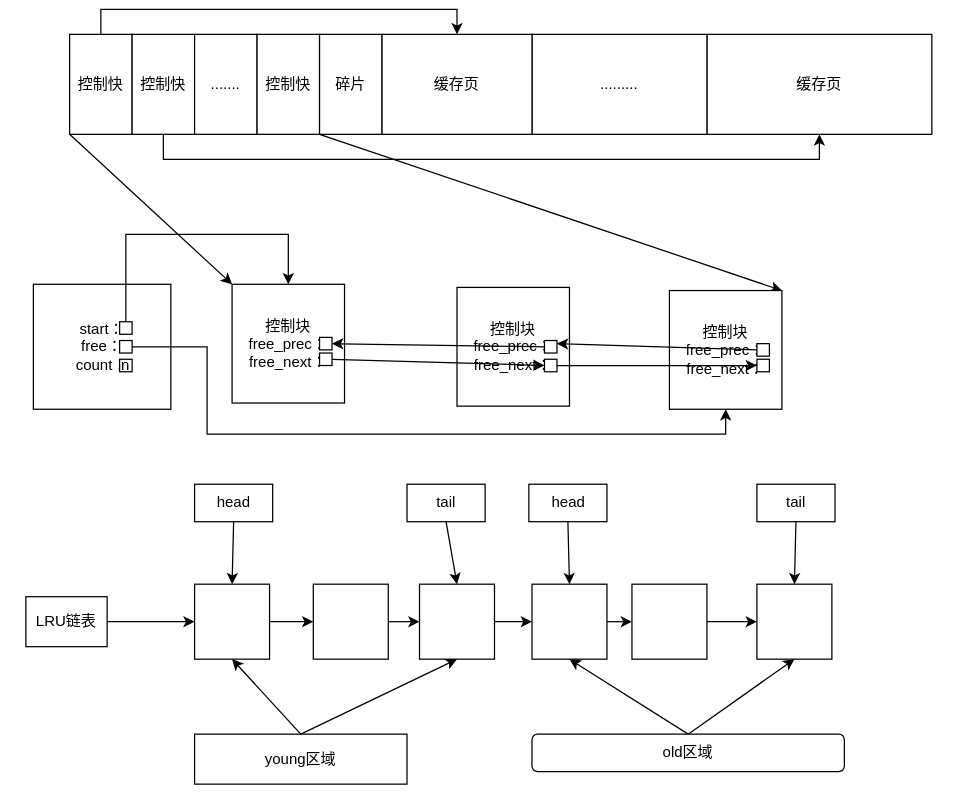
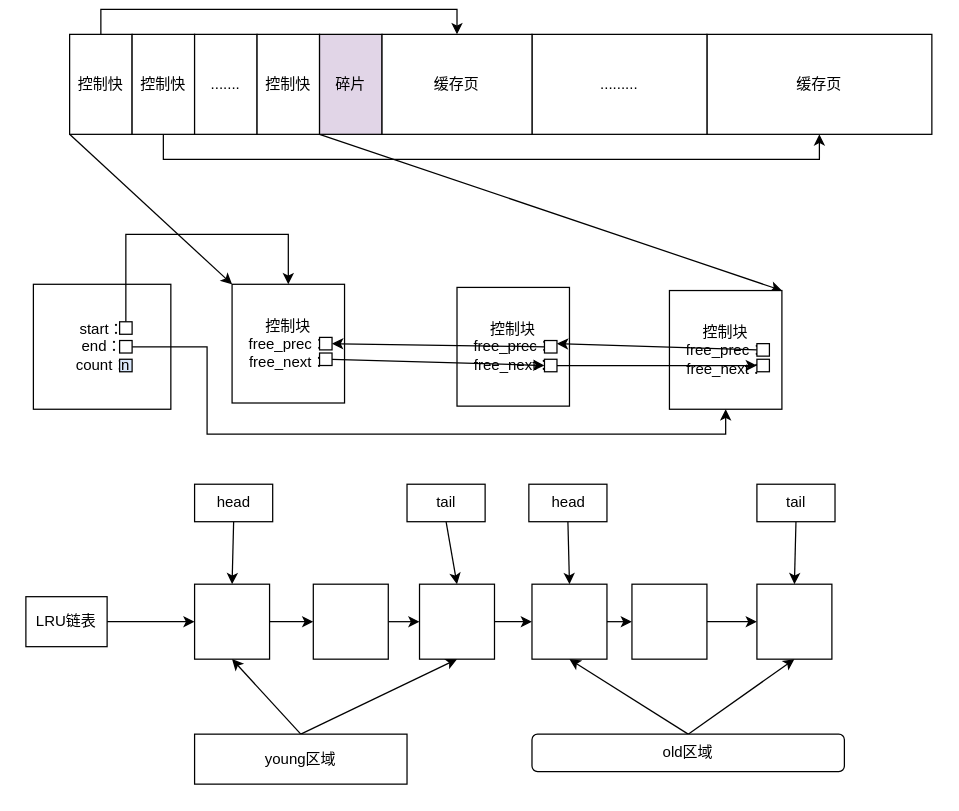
(351, 84) -> (351, 84)
(102, 347) -> (102, 347)
(126, 366) -> (126, 366)
